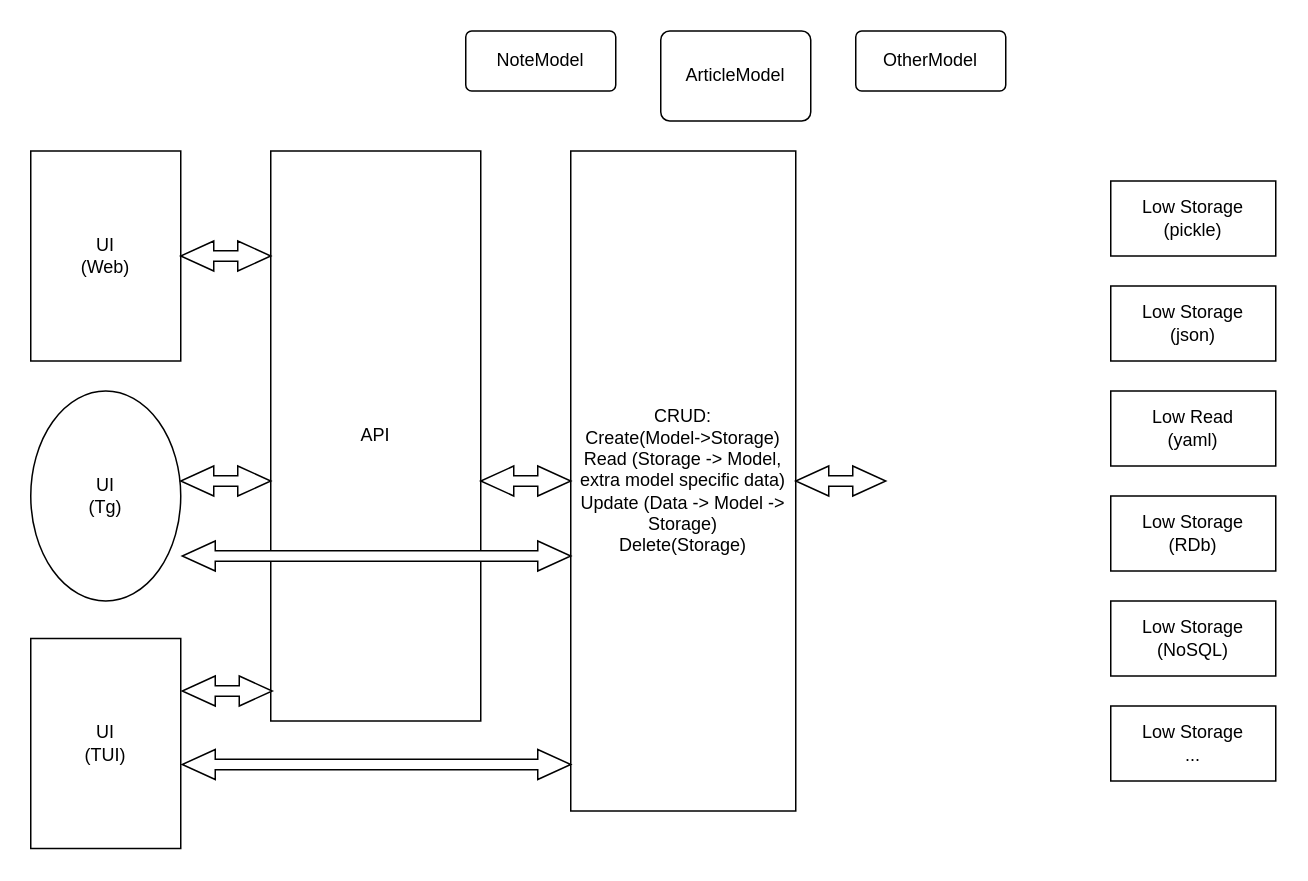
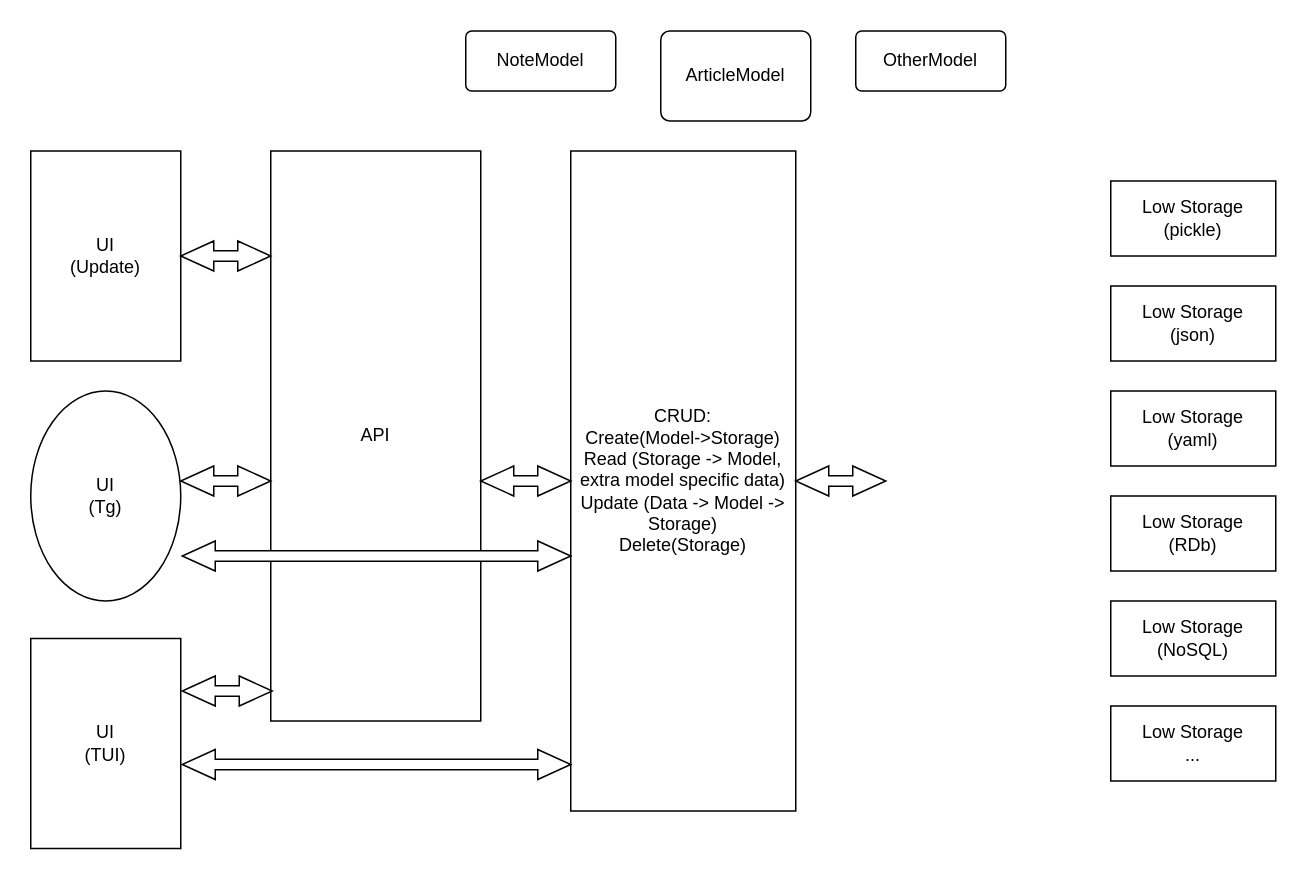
(106, 256) -> (106, 256)
(1193, 428) -> (1193, 428)
